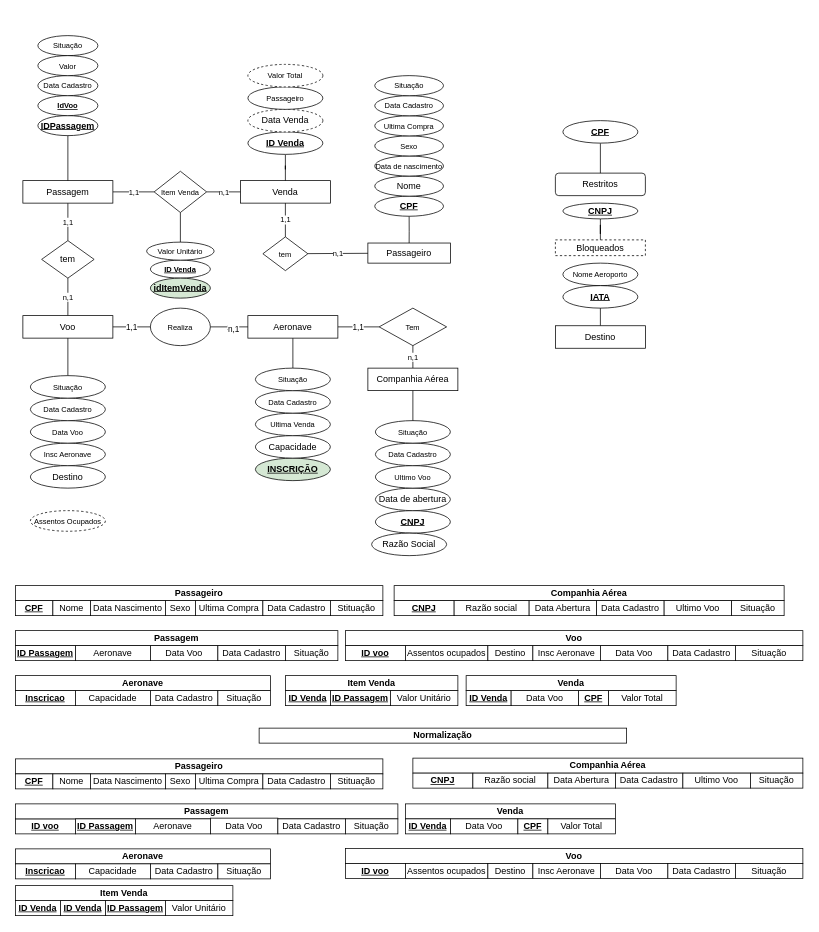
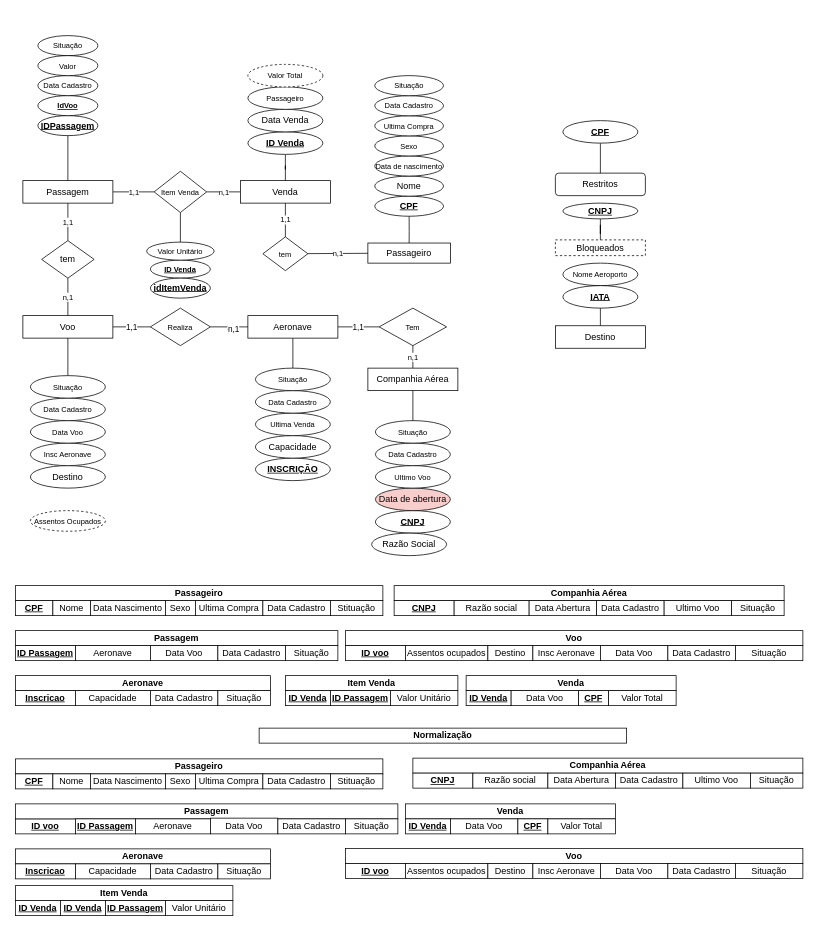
(285, 120) -> (285, 120)
(180, 288) -> (180, 288)
(180, 327) -> (180, 327)
(293, 469) -> (293, 469)
(413, 499) -> (413, 499)
